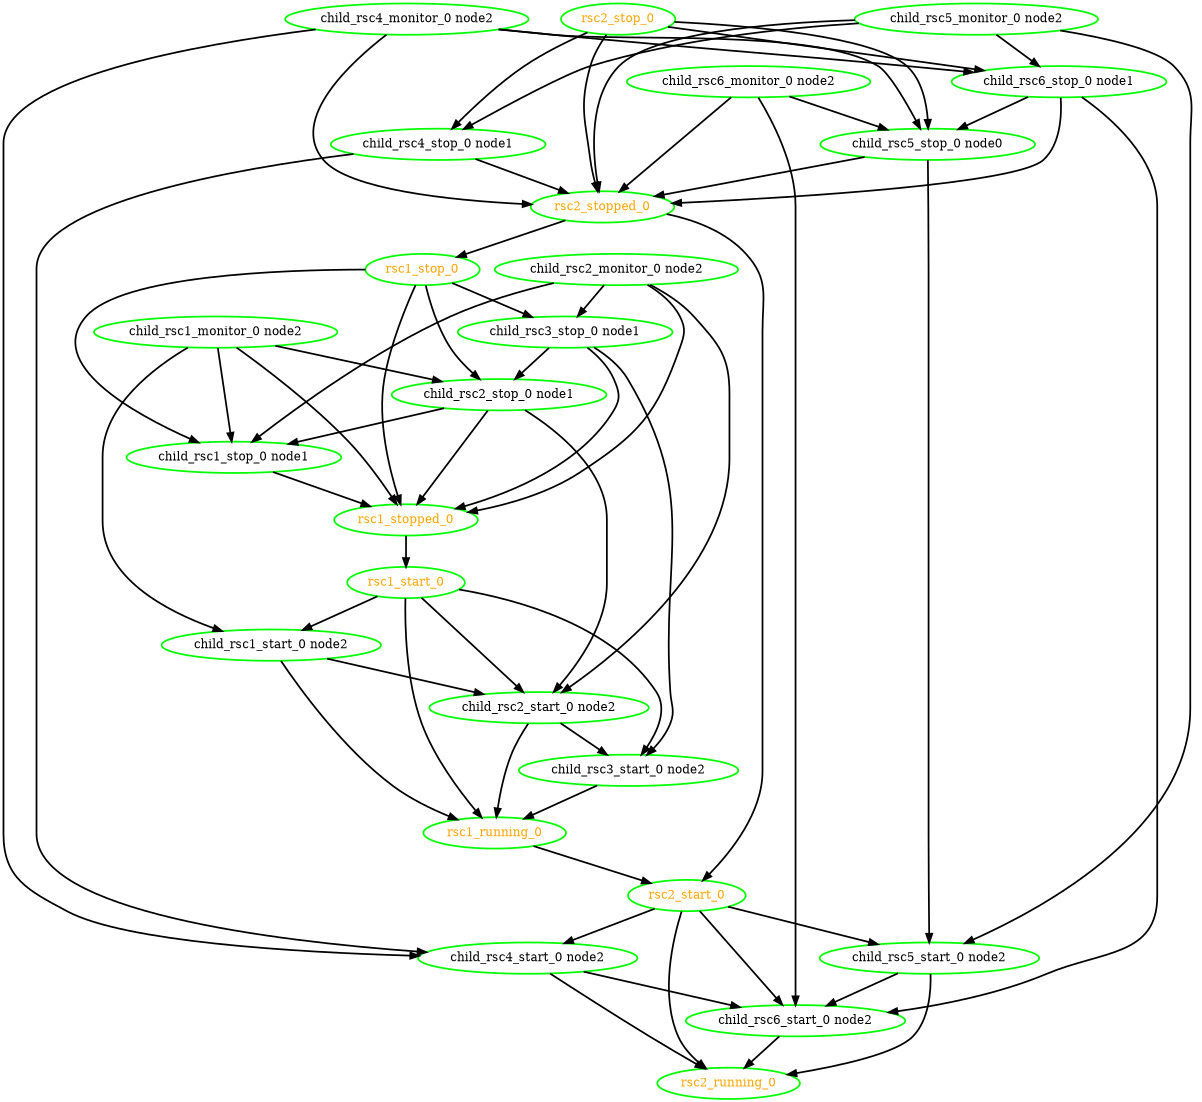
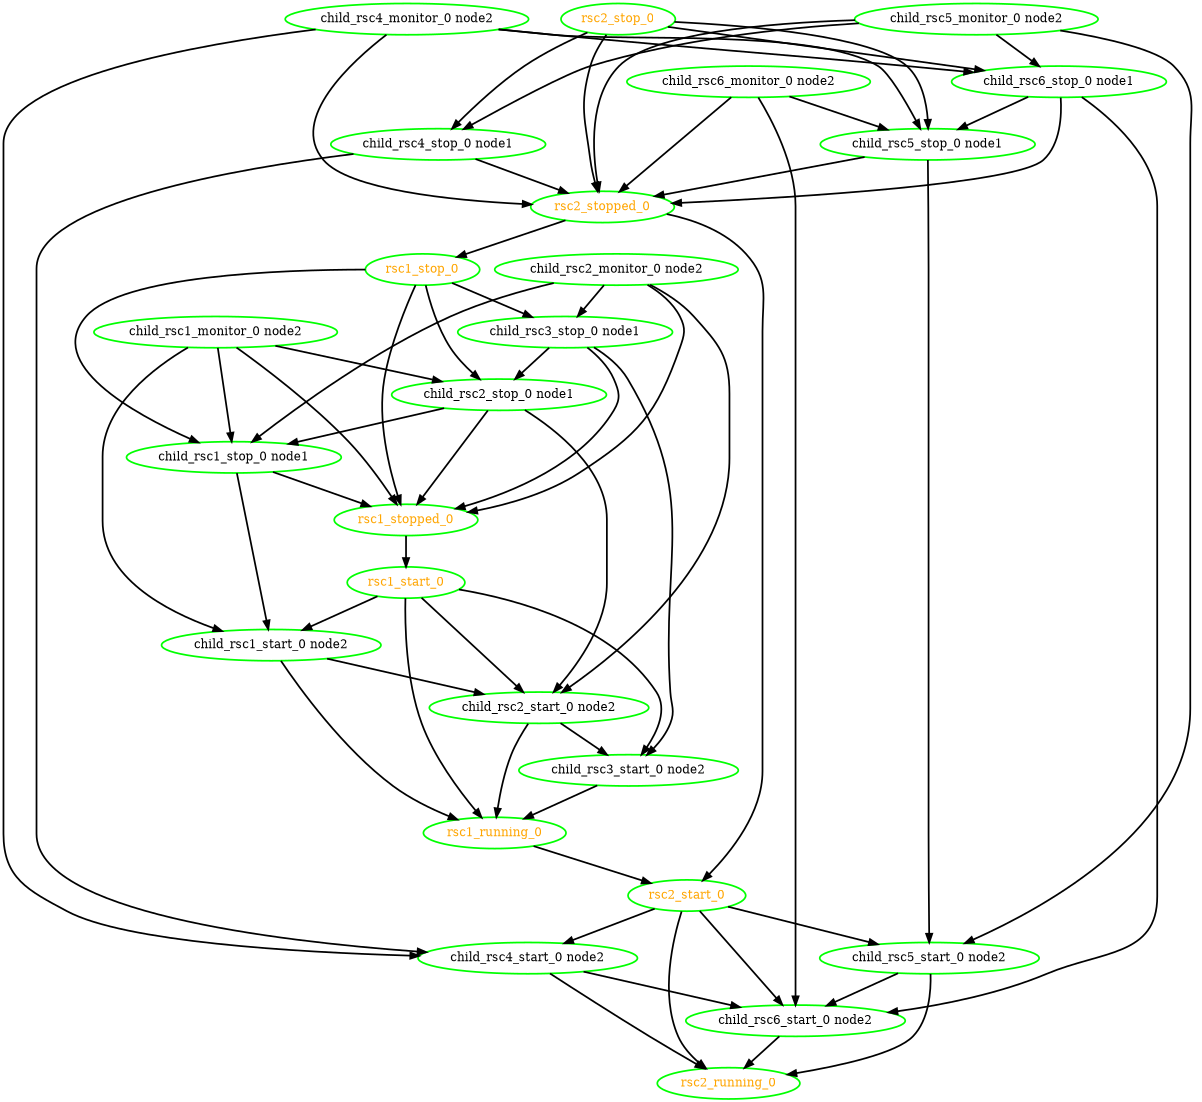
(928, 144) -> (928, 144)
none -> (252, 547)
